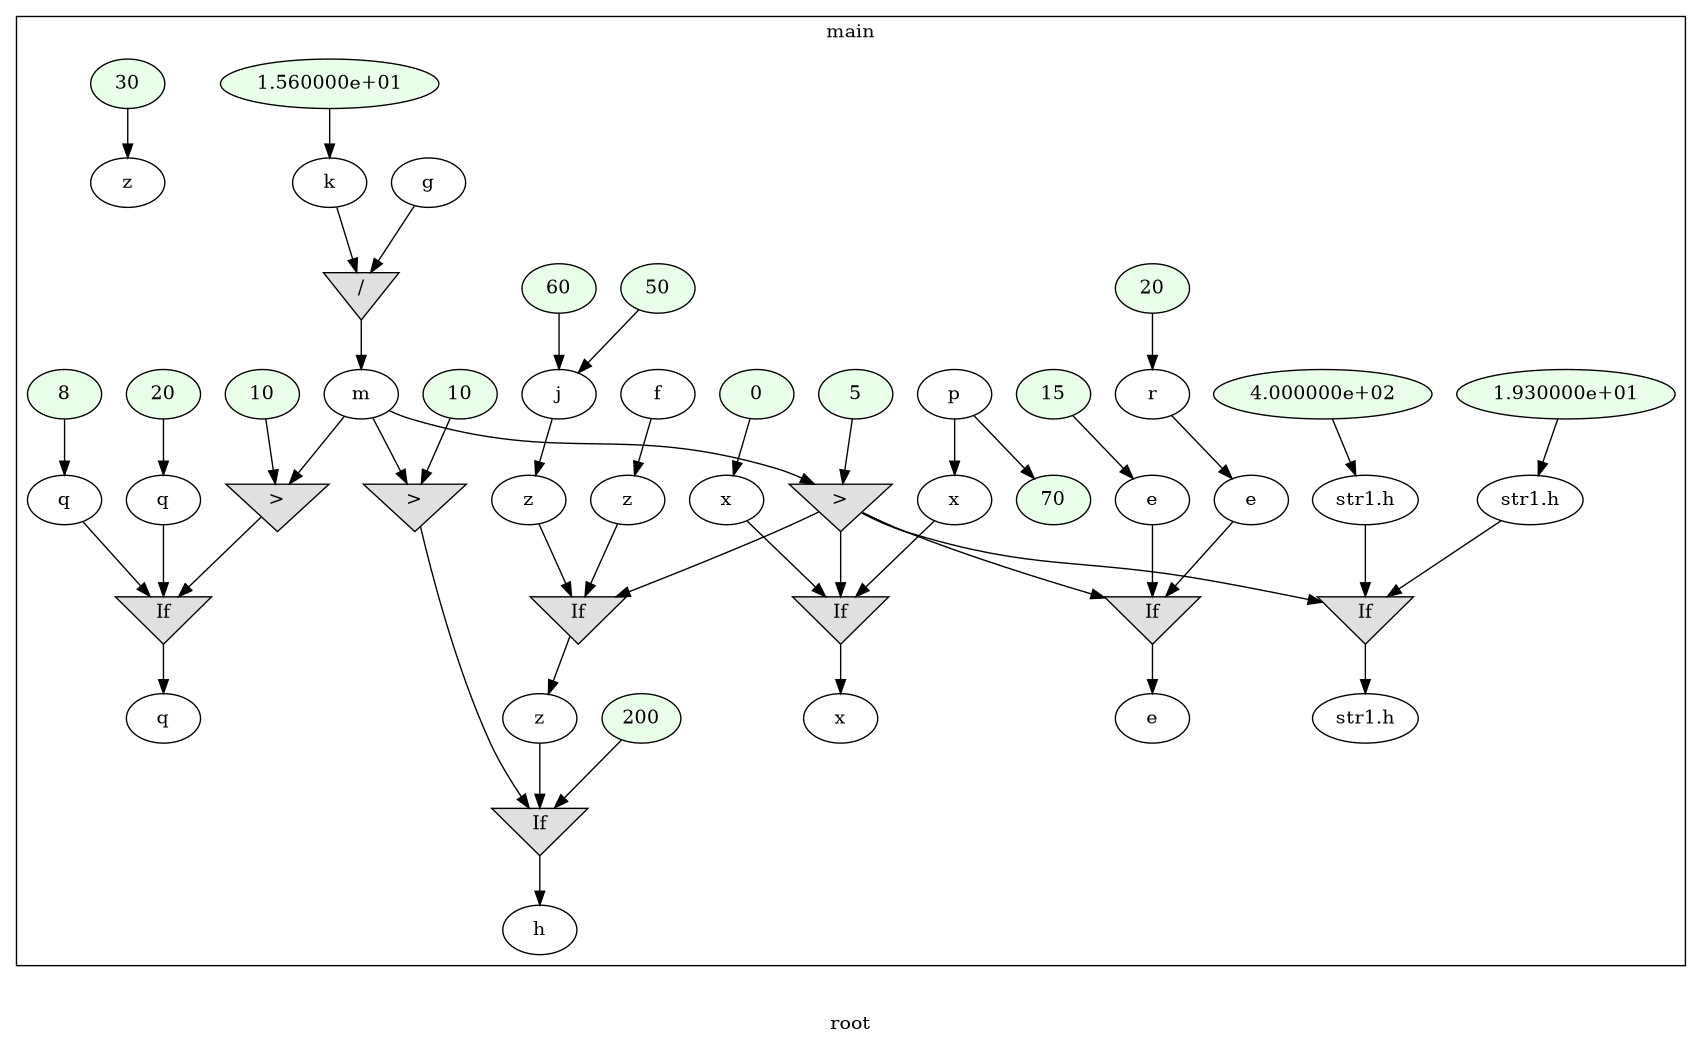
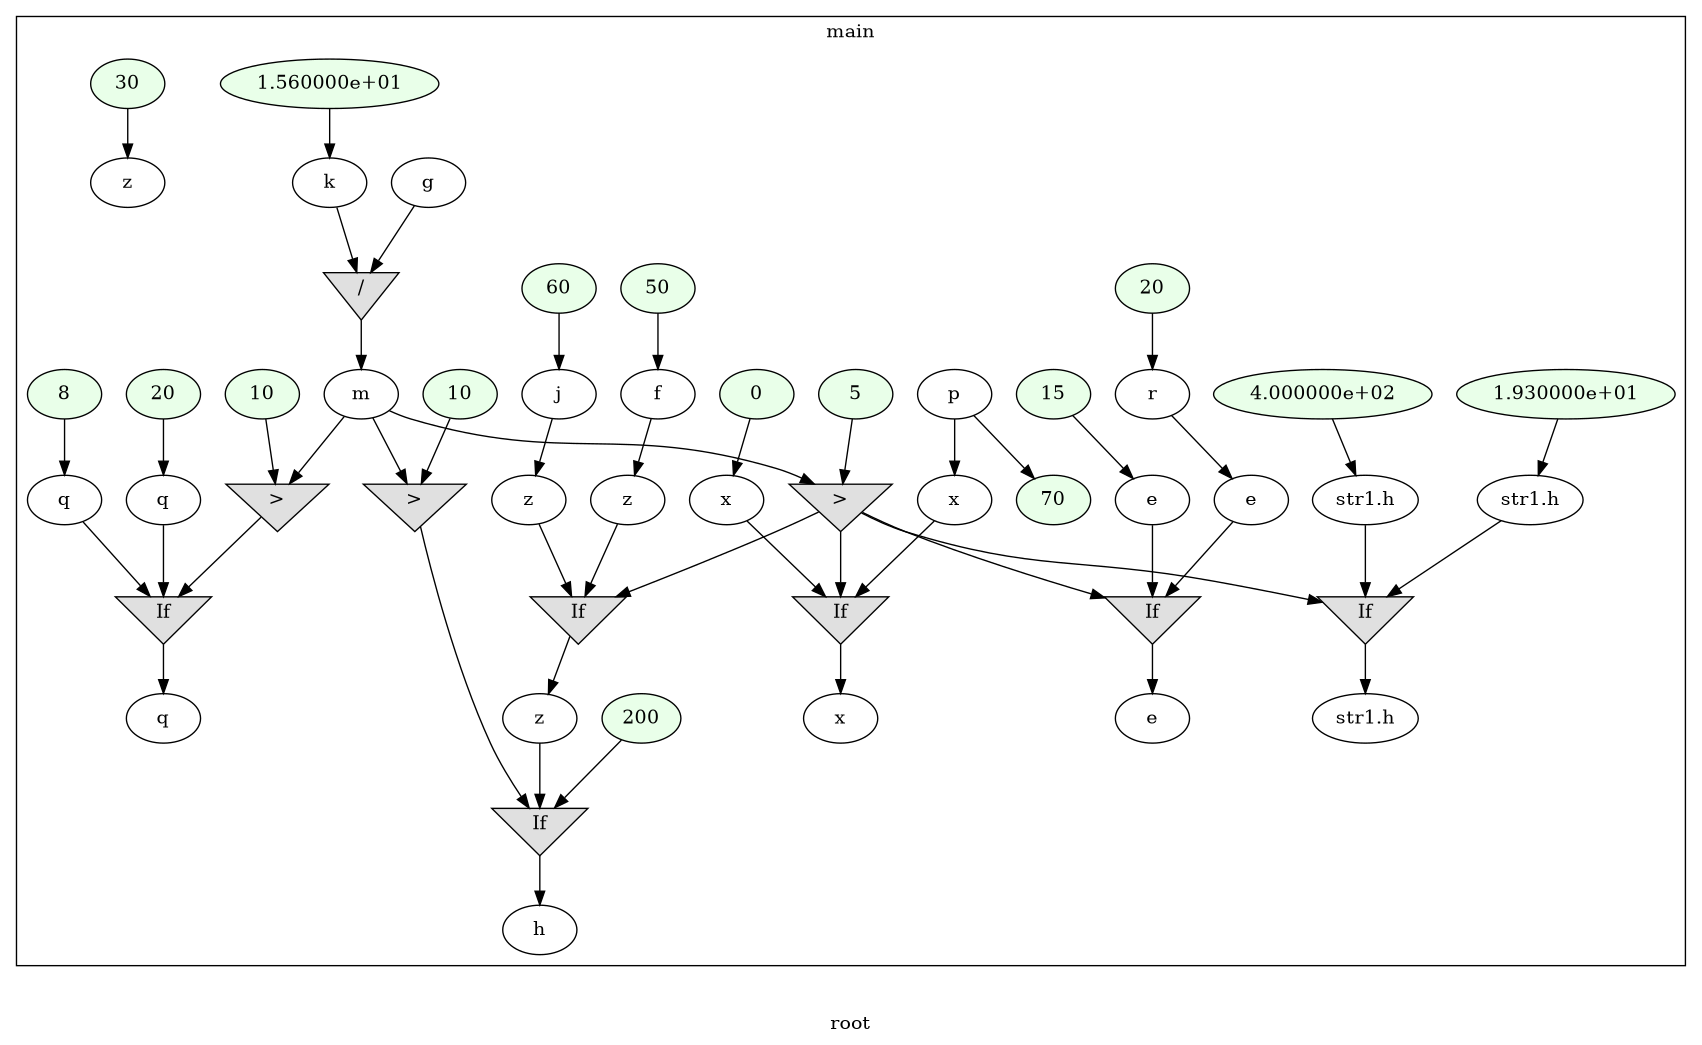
(613, 336) -> (658, 334)
